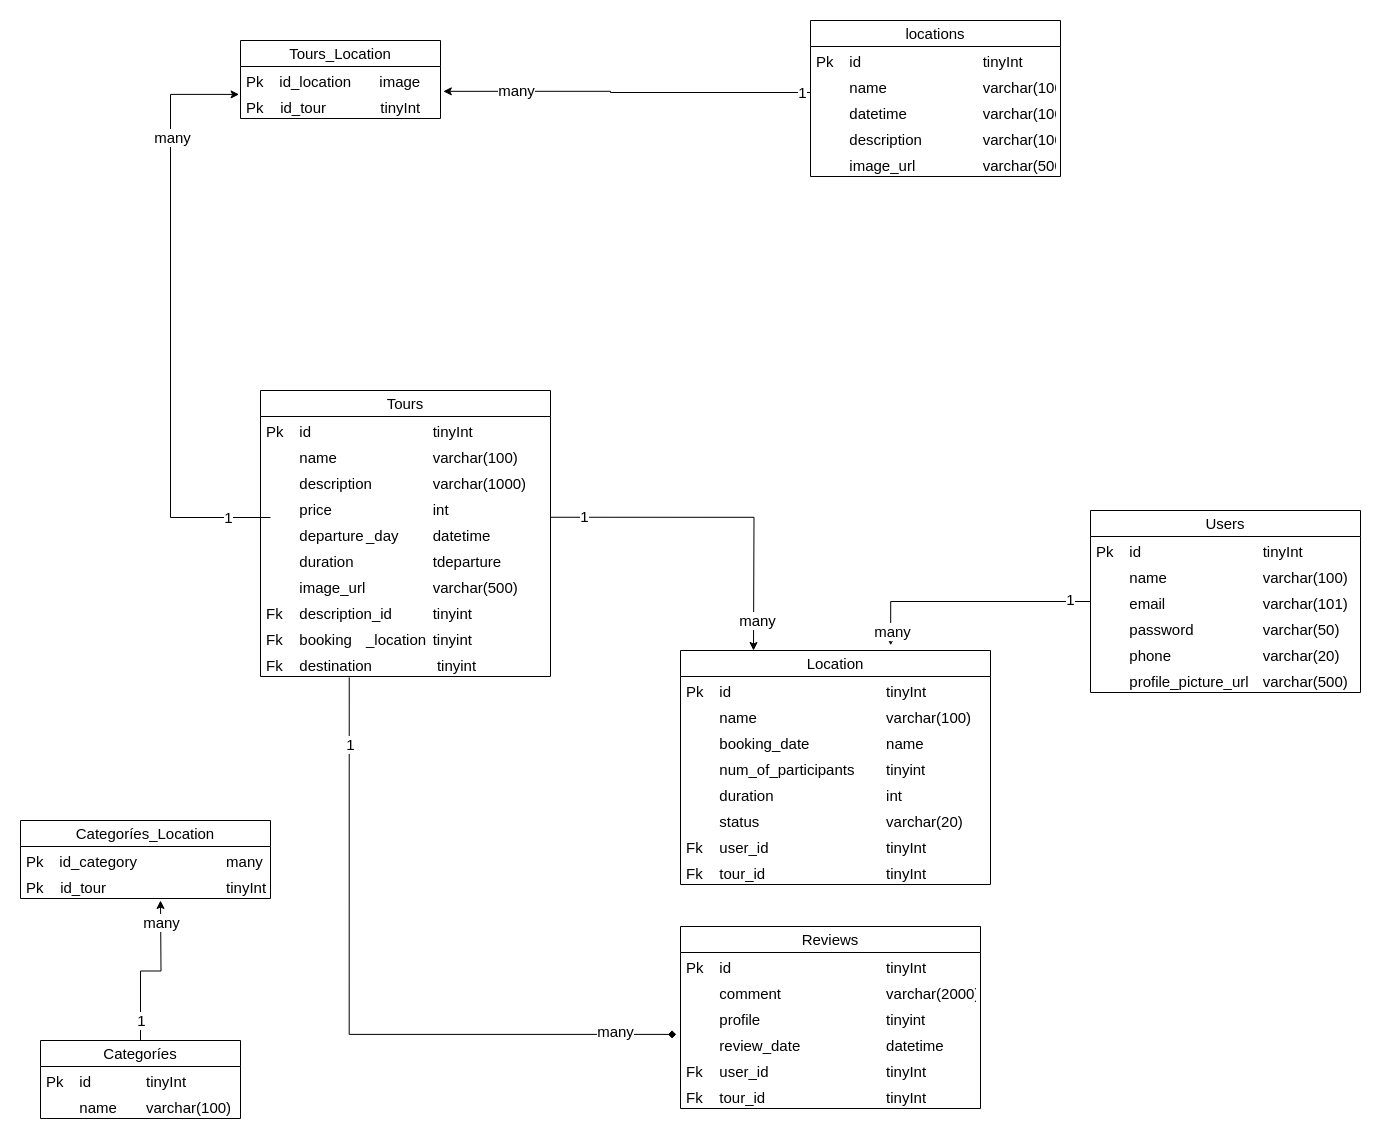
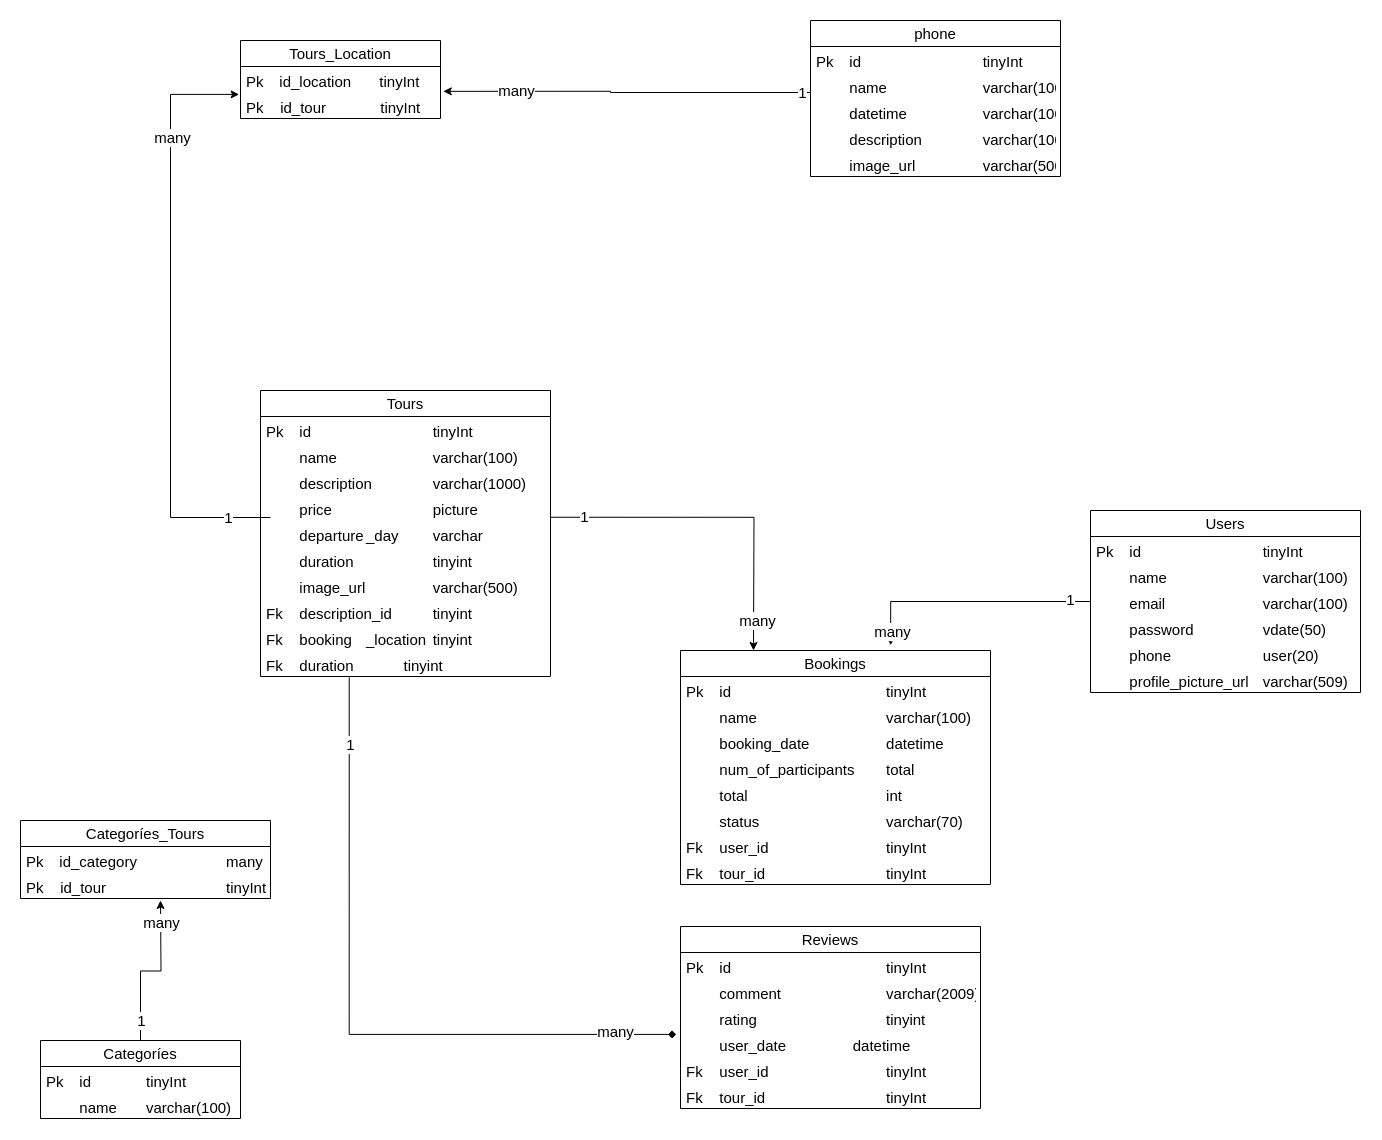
(936, 34) -> (936, 34)
(325, 83) -> (333, 83)
(309, 511) -> (326, 511)
(361, 537) -> (359, 537)
(357, 563) -> (340, 563)
(1177, 605) -> (1177, 605)
(1189, 631) -> (1181, 631)
(1181, 657) -> (1168, 657)
(836, 664) -> (836, 664)
(400, 667) -> (389, 667)
(1223, 683) -> (1223, 683)
(785, 745) -> (800, 745)
(792, 771) -> (786, 771)
(750, 797) -> (737, 797)
(775, 823) -> (775, 823)
(146, 834) -> (146, 834)
(787, 995) -> (787, 995)
(759, 1021) -> (756, 1021)
(796, 1047) -> (790, 1047)
